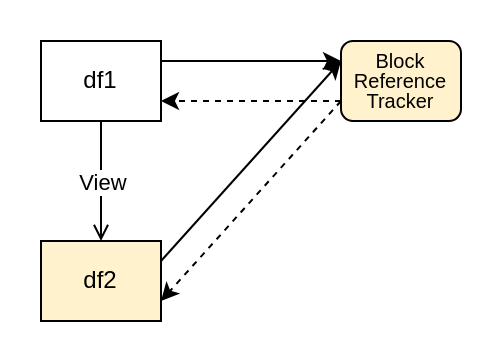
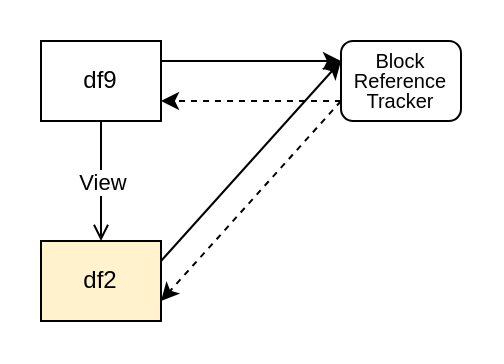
(101, 81) -> (101, 81)
(401, 81) -> (401, 81)
